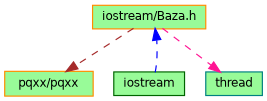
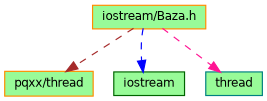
(157, 56) -> (141, 44)
(49, 84) -> (49, 84)
